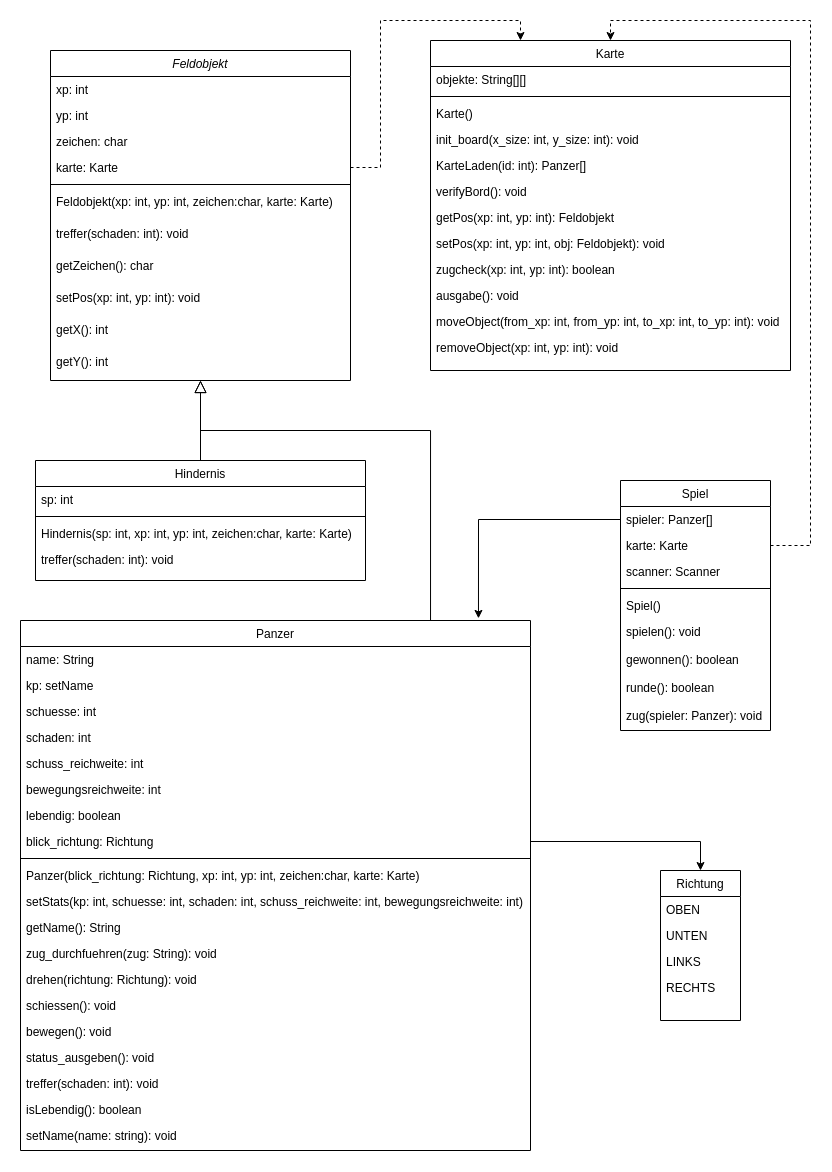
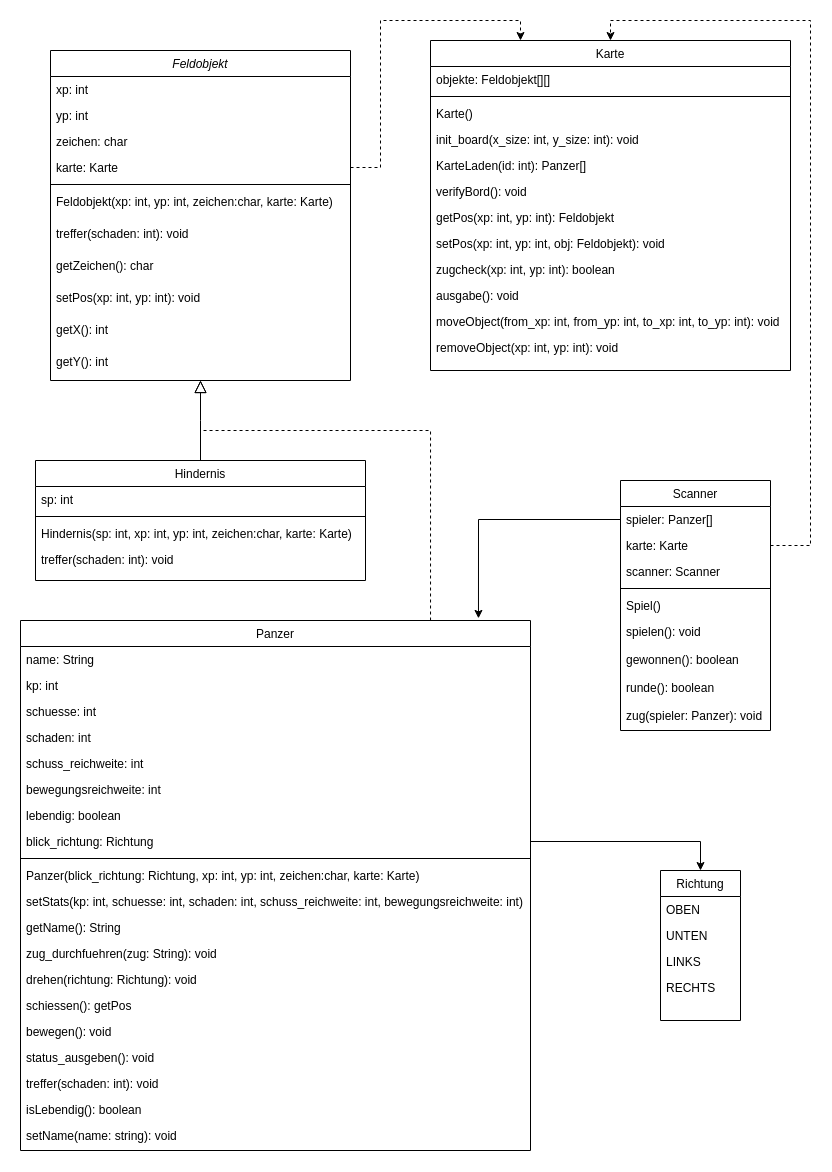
(495, 80) -> (509, 80)
(411, 431) -> (411, 431)
(695, 494) -> (695, 494)
(60, 686) -> (45, 686)
(77, 1006) -> (85, 1006)
